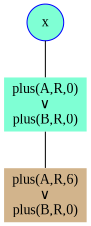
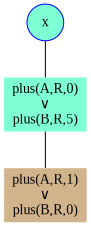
(45, 104) -> (45, 104)
(45, 195) -> (45, 195)
